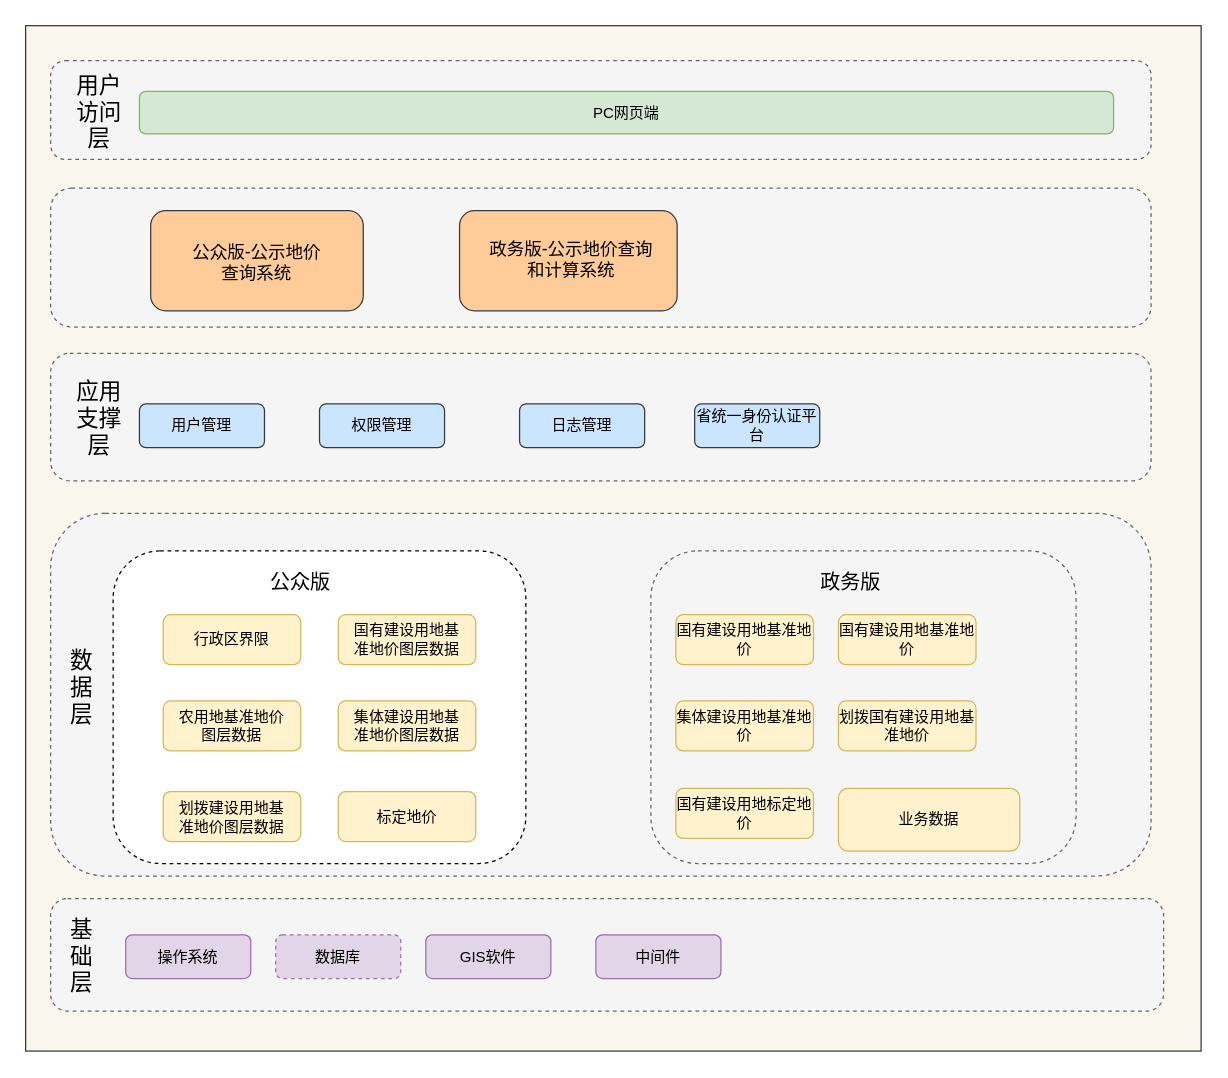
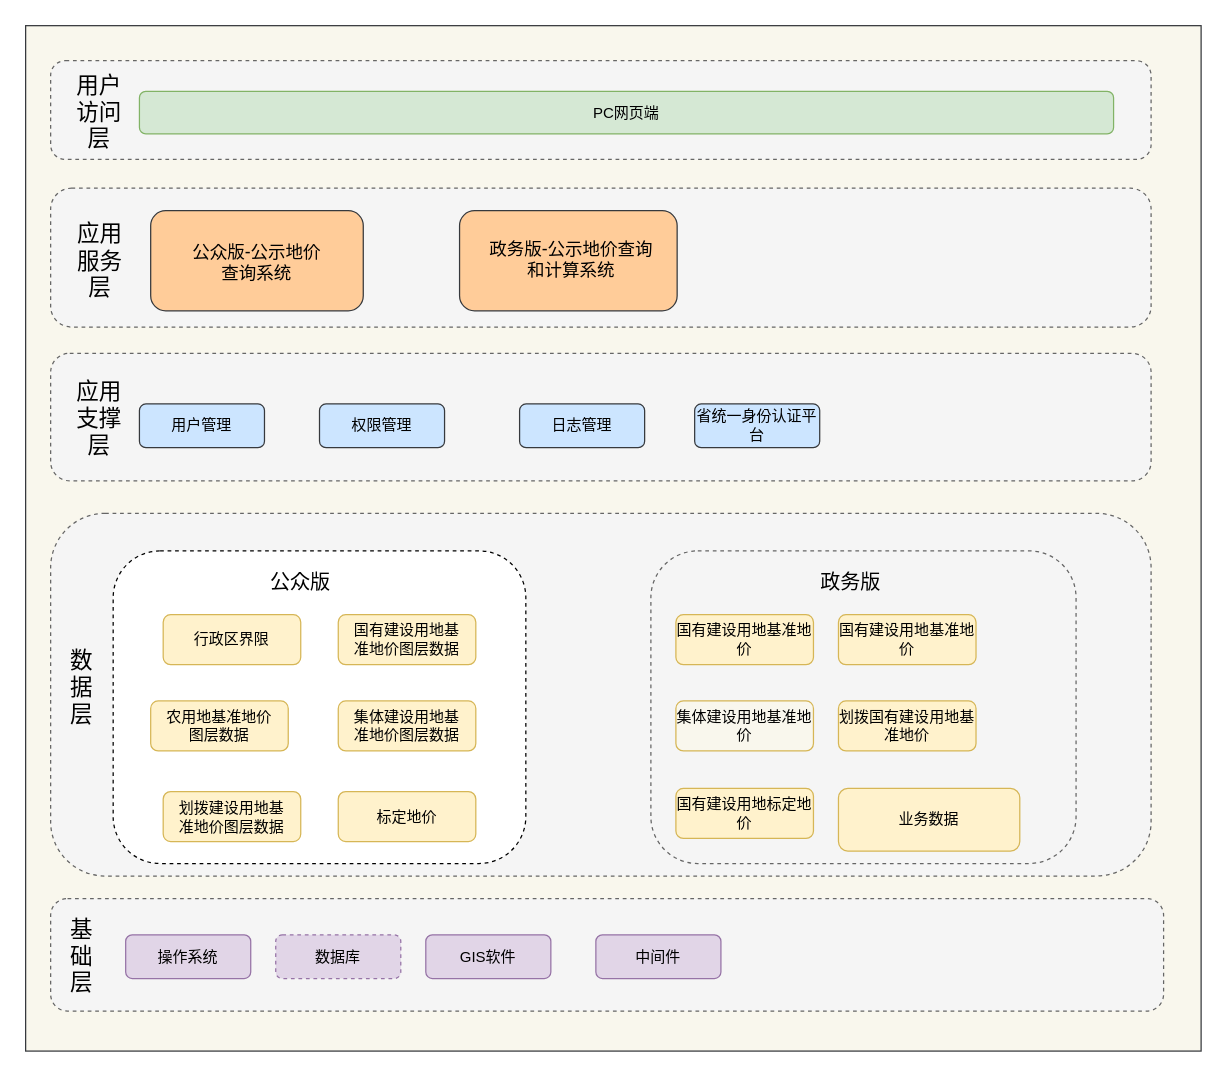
none -> (99, 262)
(232, 726) -> (219, 726)
(744, 726) -> (744, 726)
